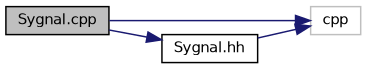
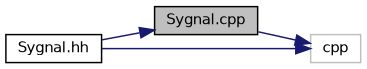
(128, 34) -> (121, 36)
